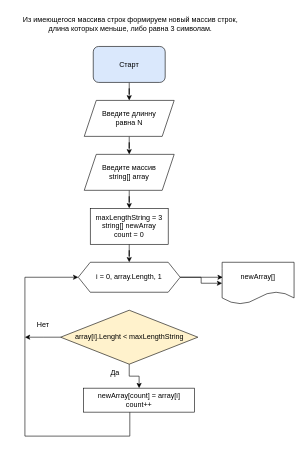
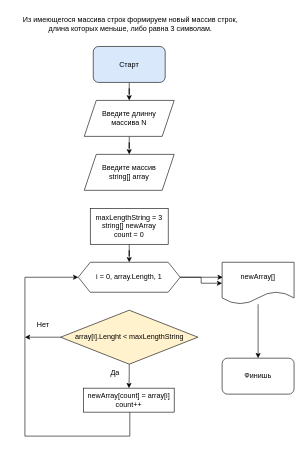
(129, 119) -> (129, 119)
(129, 201) -> none
none -> (258, 353)
none -> (258, 377)
(139, 401) -> (129, 401)
